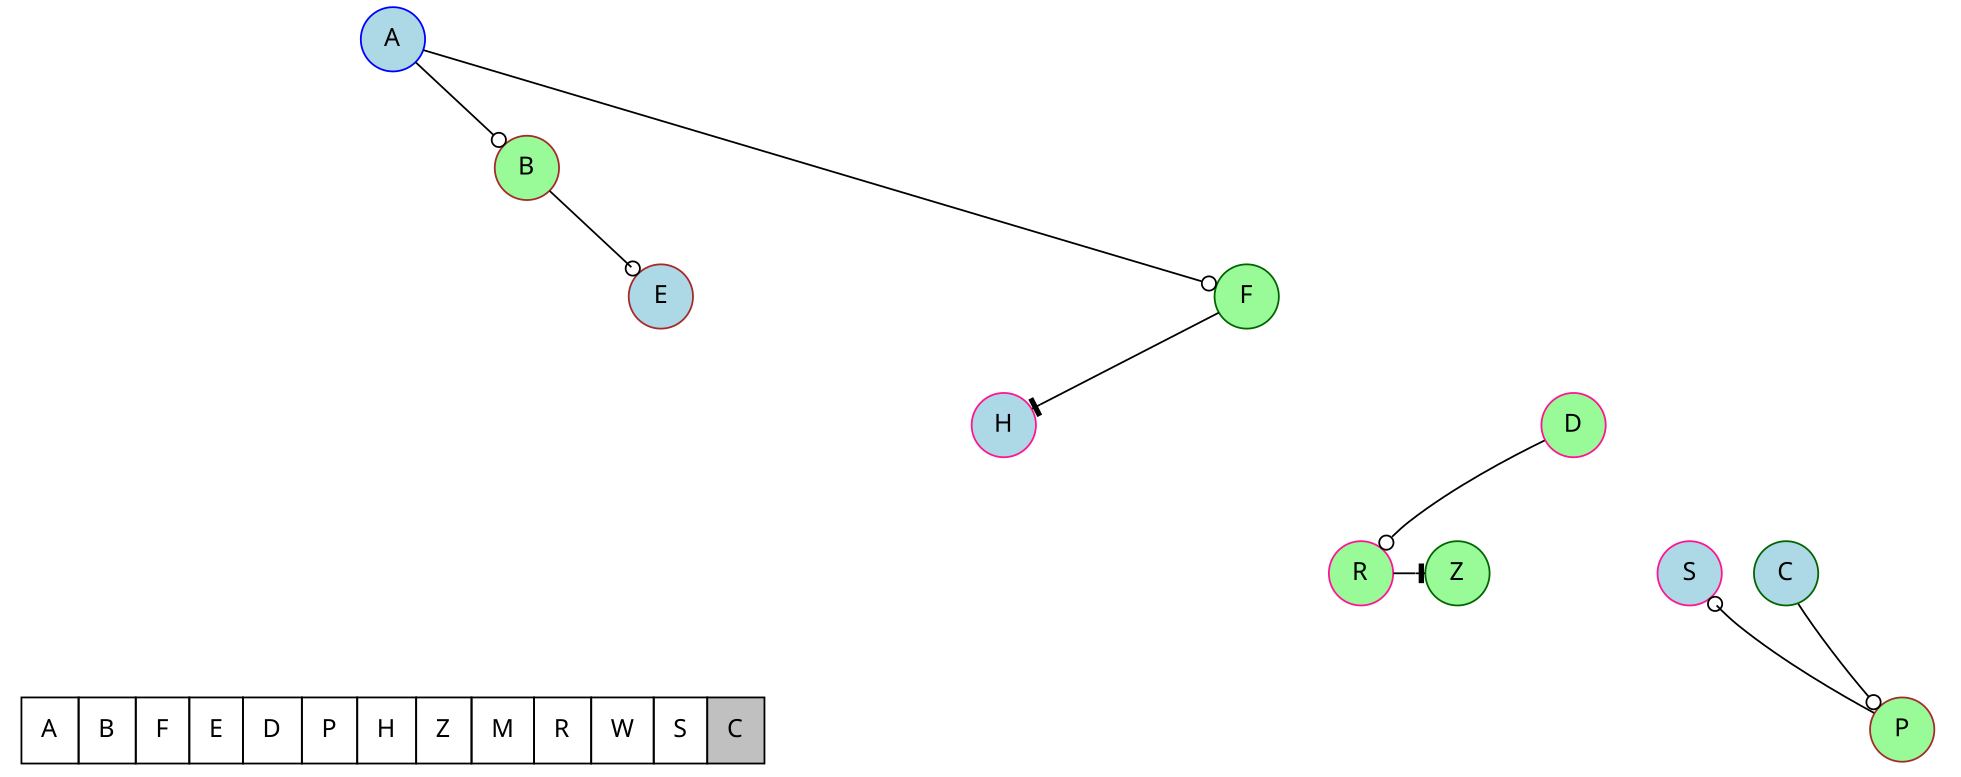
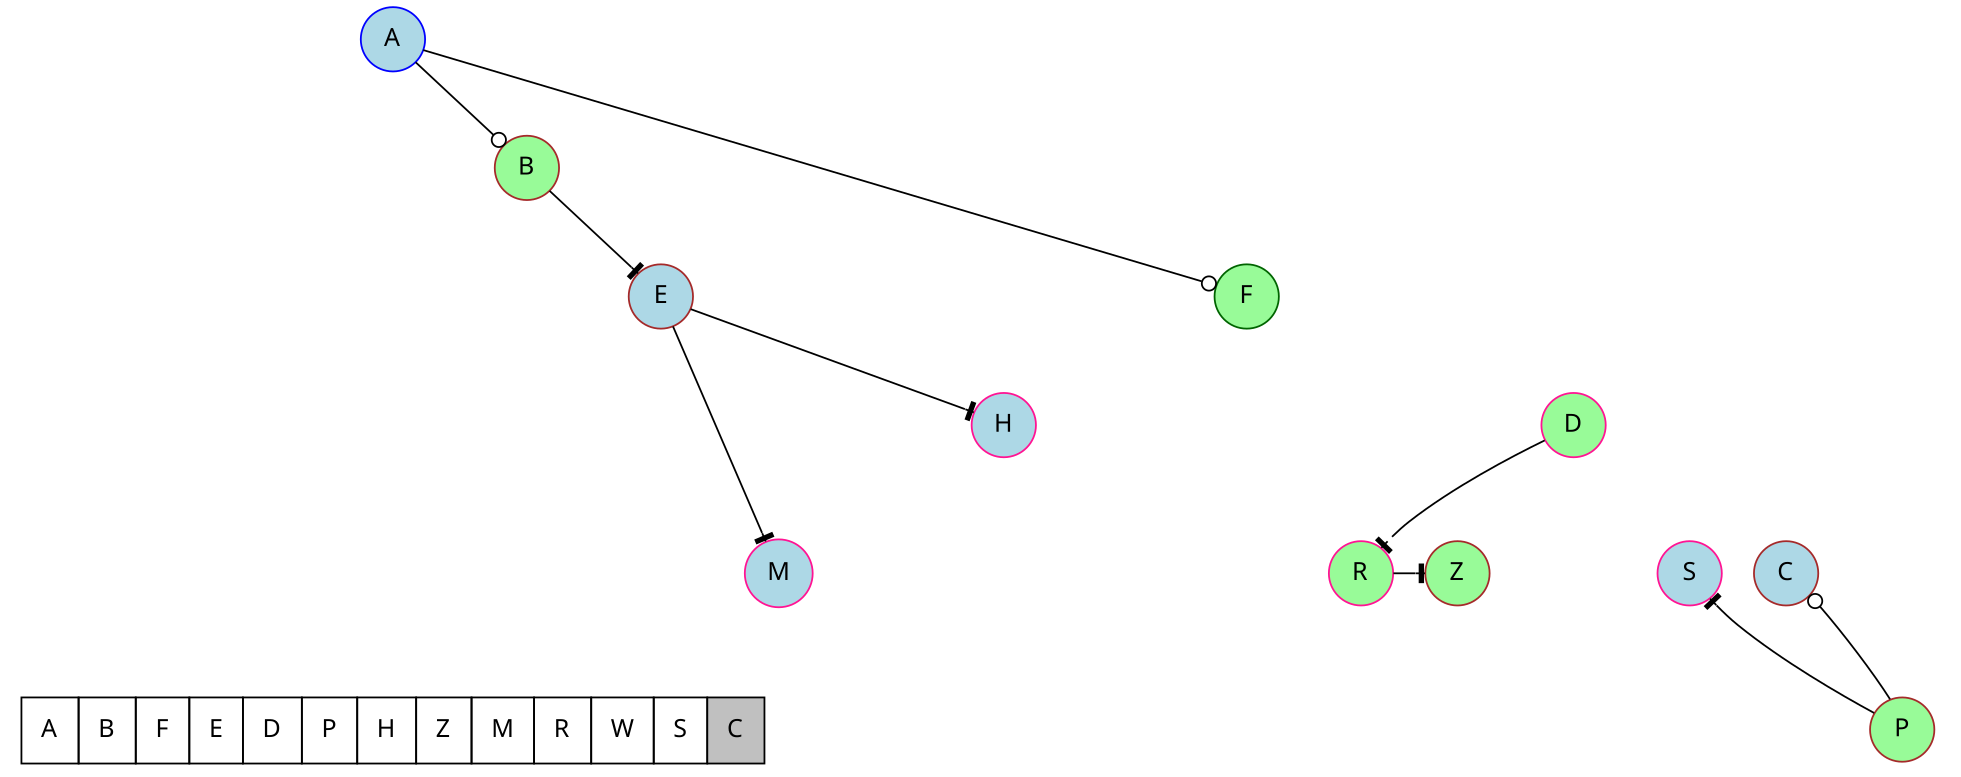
(590, 229) -> (590, 229)
(1130, 359) -> (828, 359)
(1465, 484) -> (1465, 484)
none -> (779, 573)
(1457, 573) -> (1457, 573)
(1786, 573) -> (1786, 573)
(1832, 651) -> (1857, 652)
(1792, 664) -> (1792, 664)
